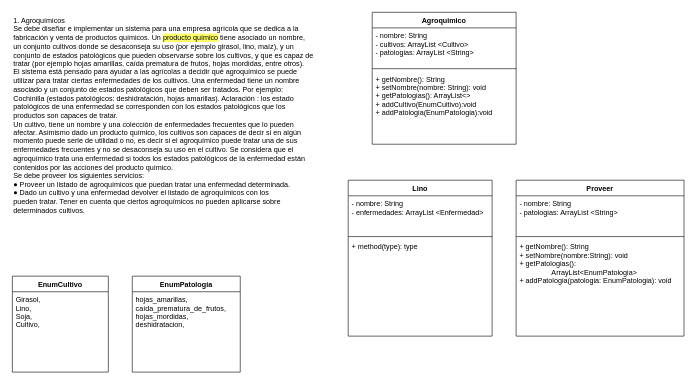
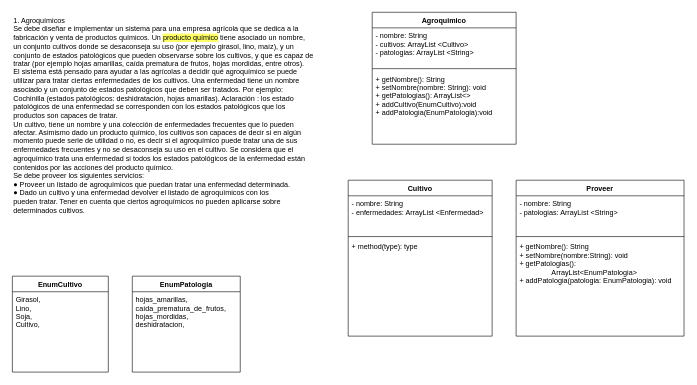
(420, 188) -> (420, 188)
